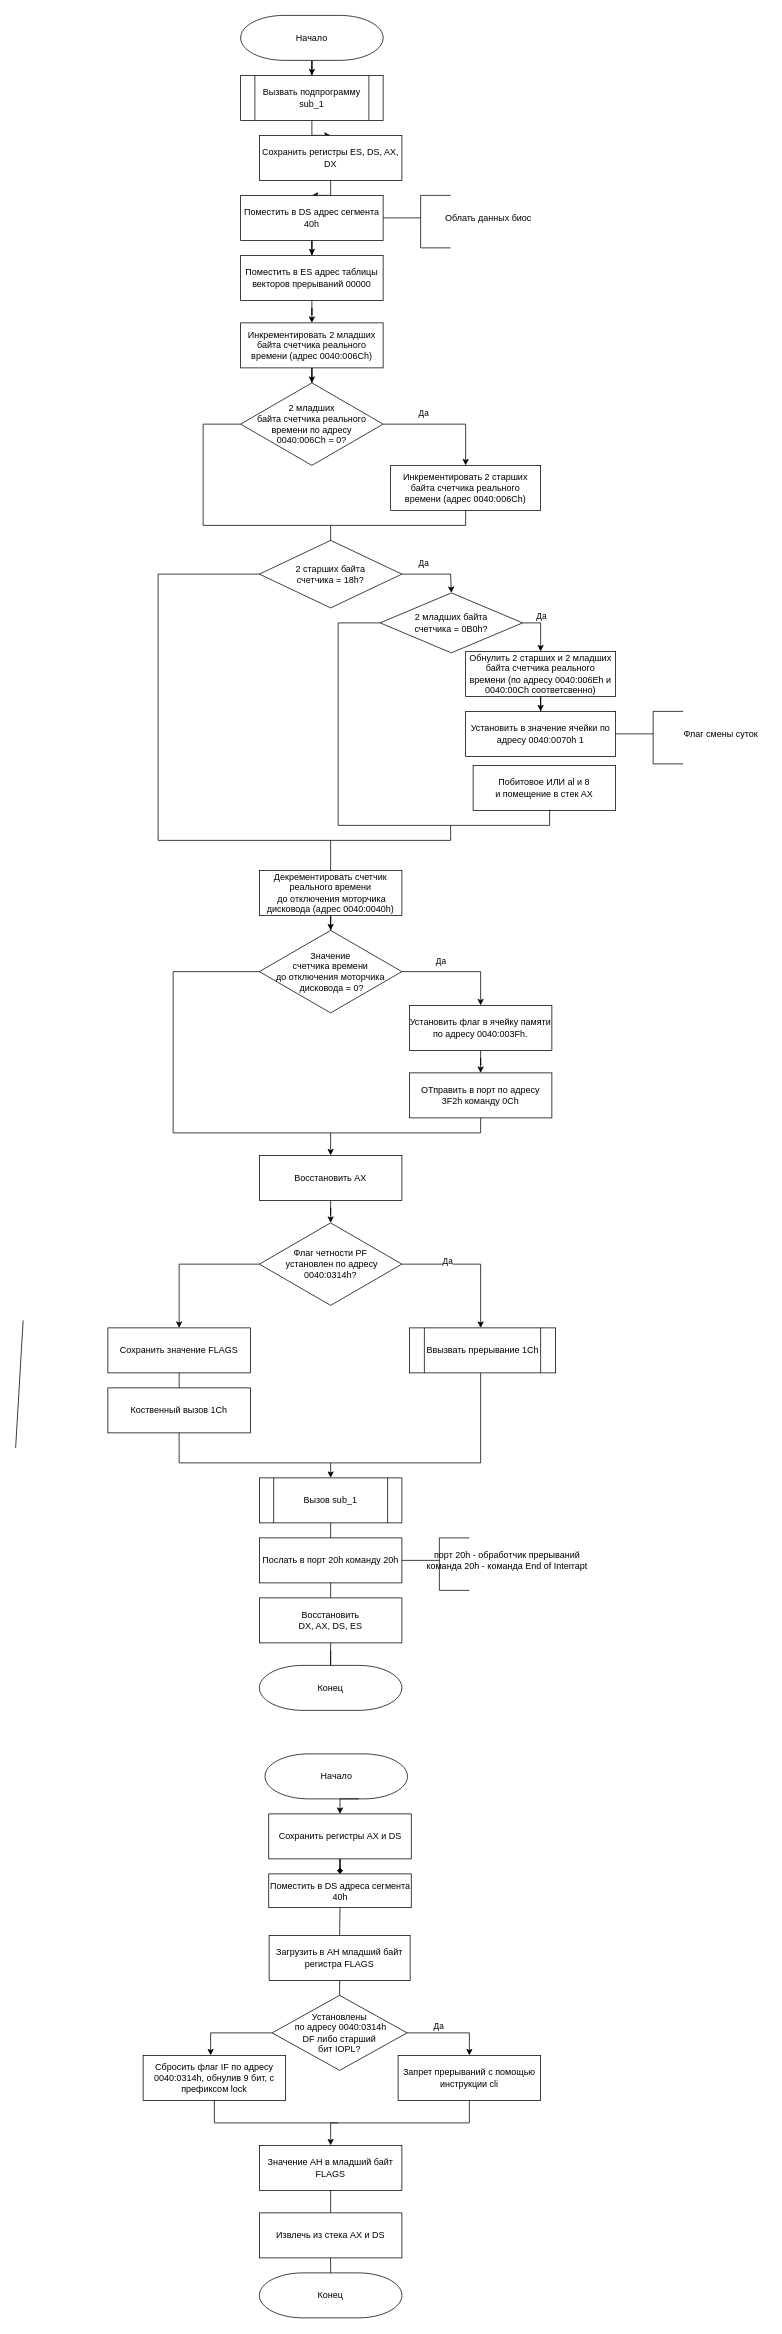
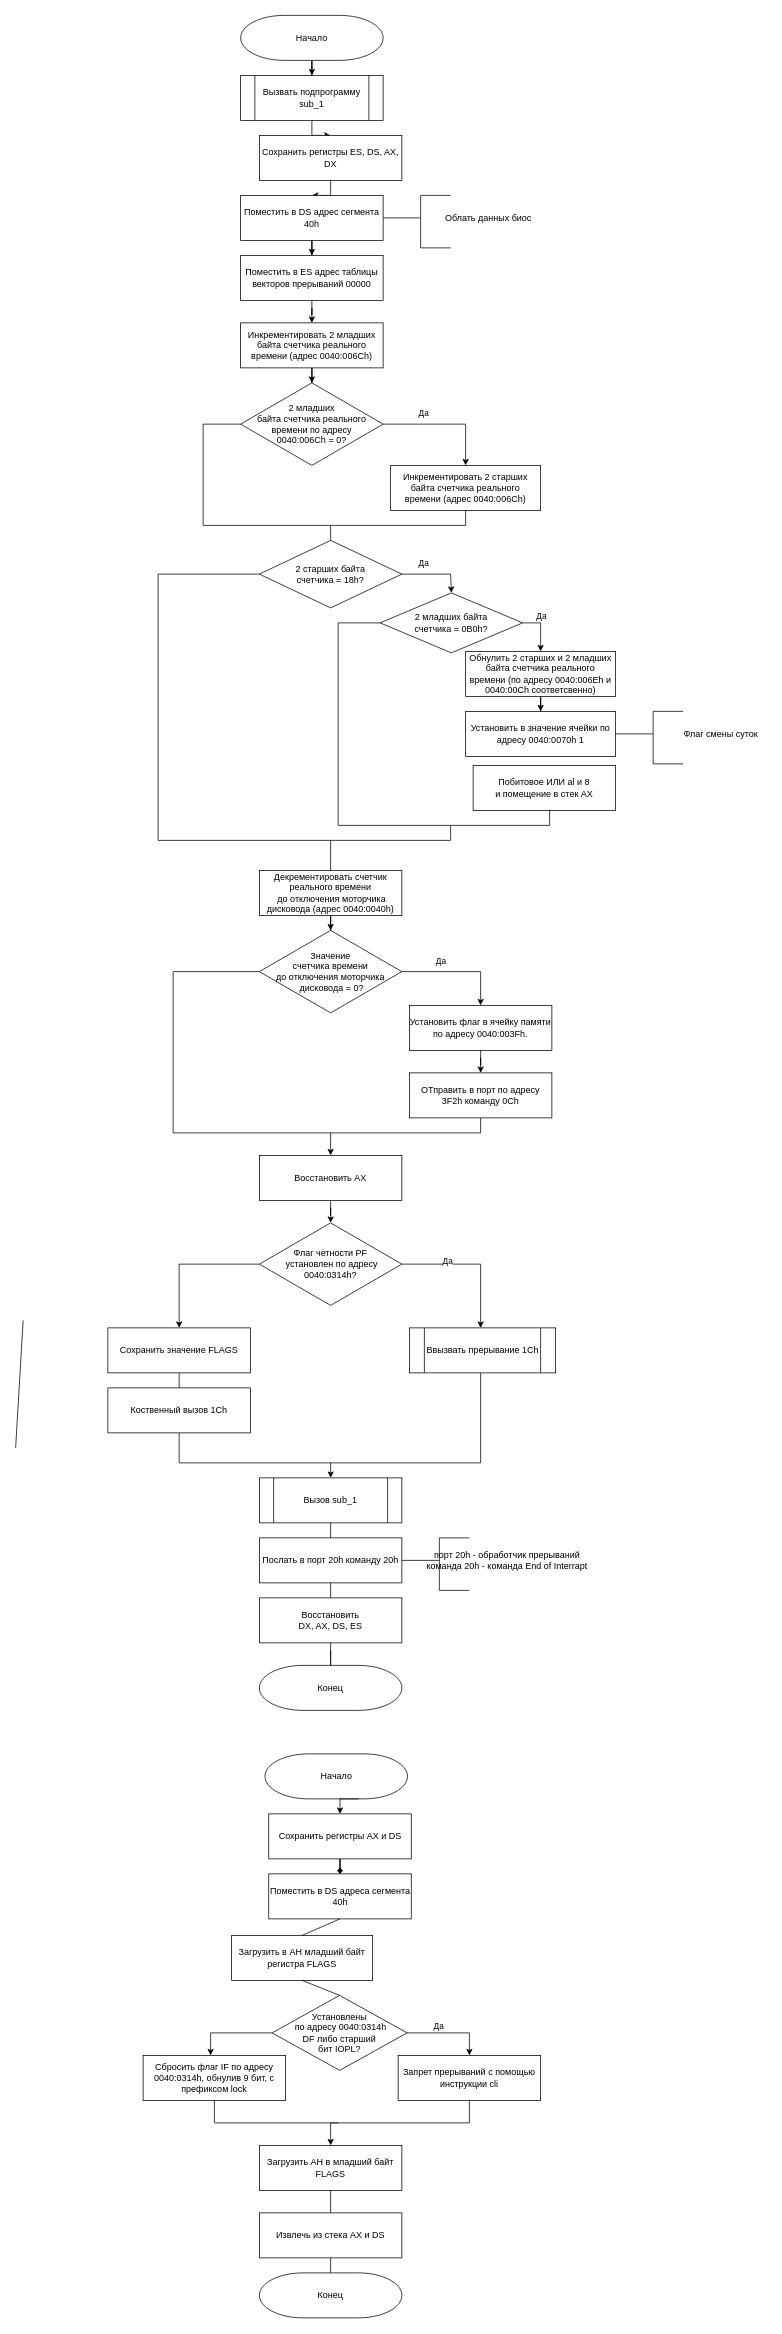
(340, 1891) -> (340, 1896)
(339, 1958) -> (302, 1958)
(330, 2168) -> (330, 2168)
